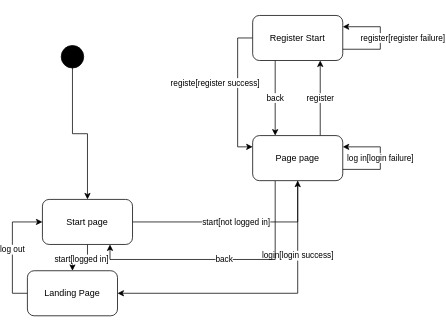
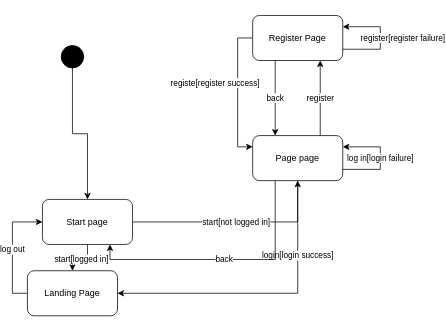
(297, 38) -> (297, 38)
